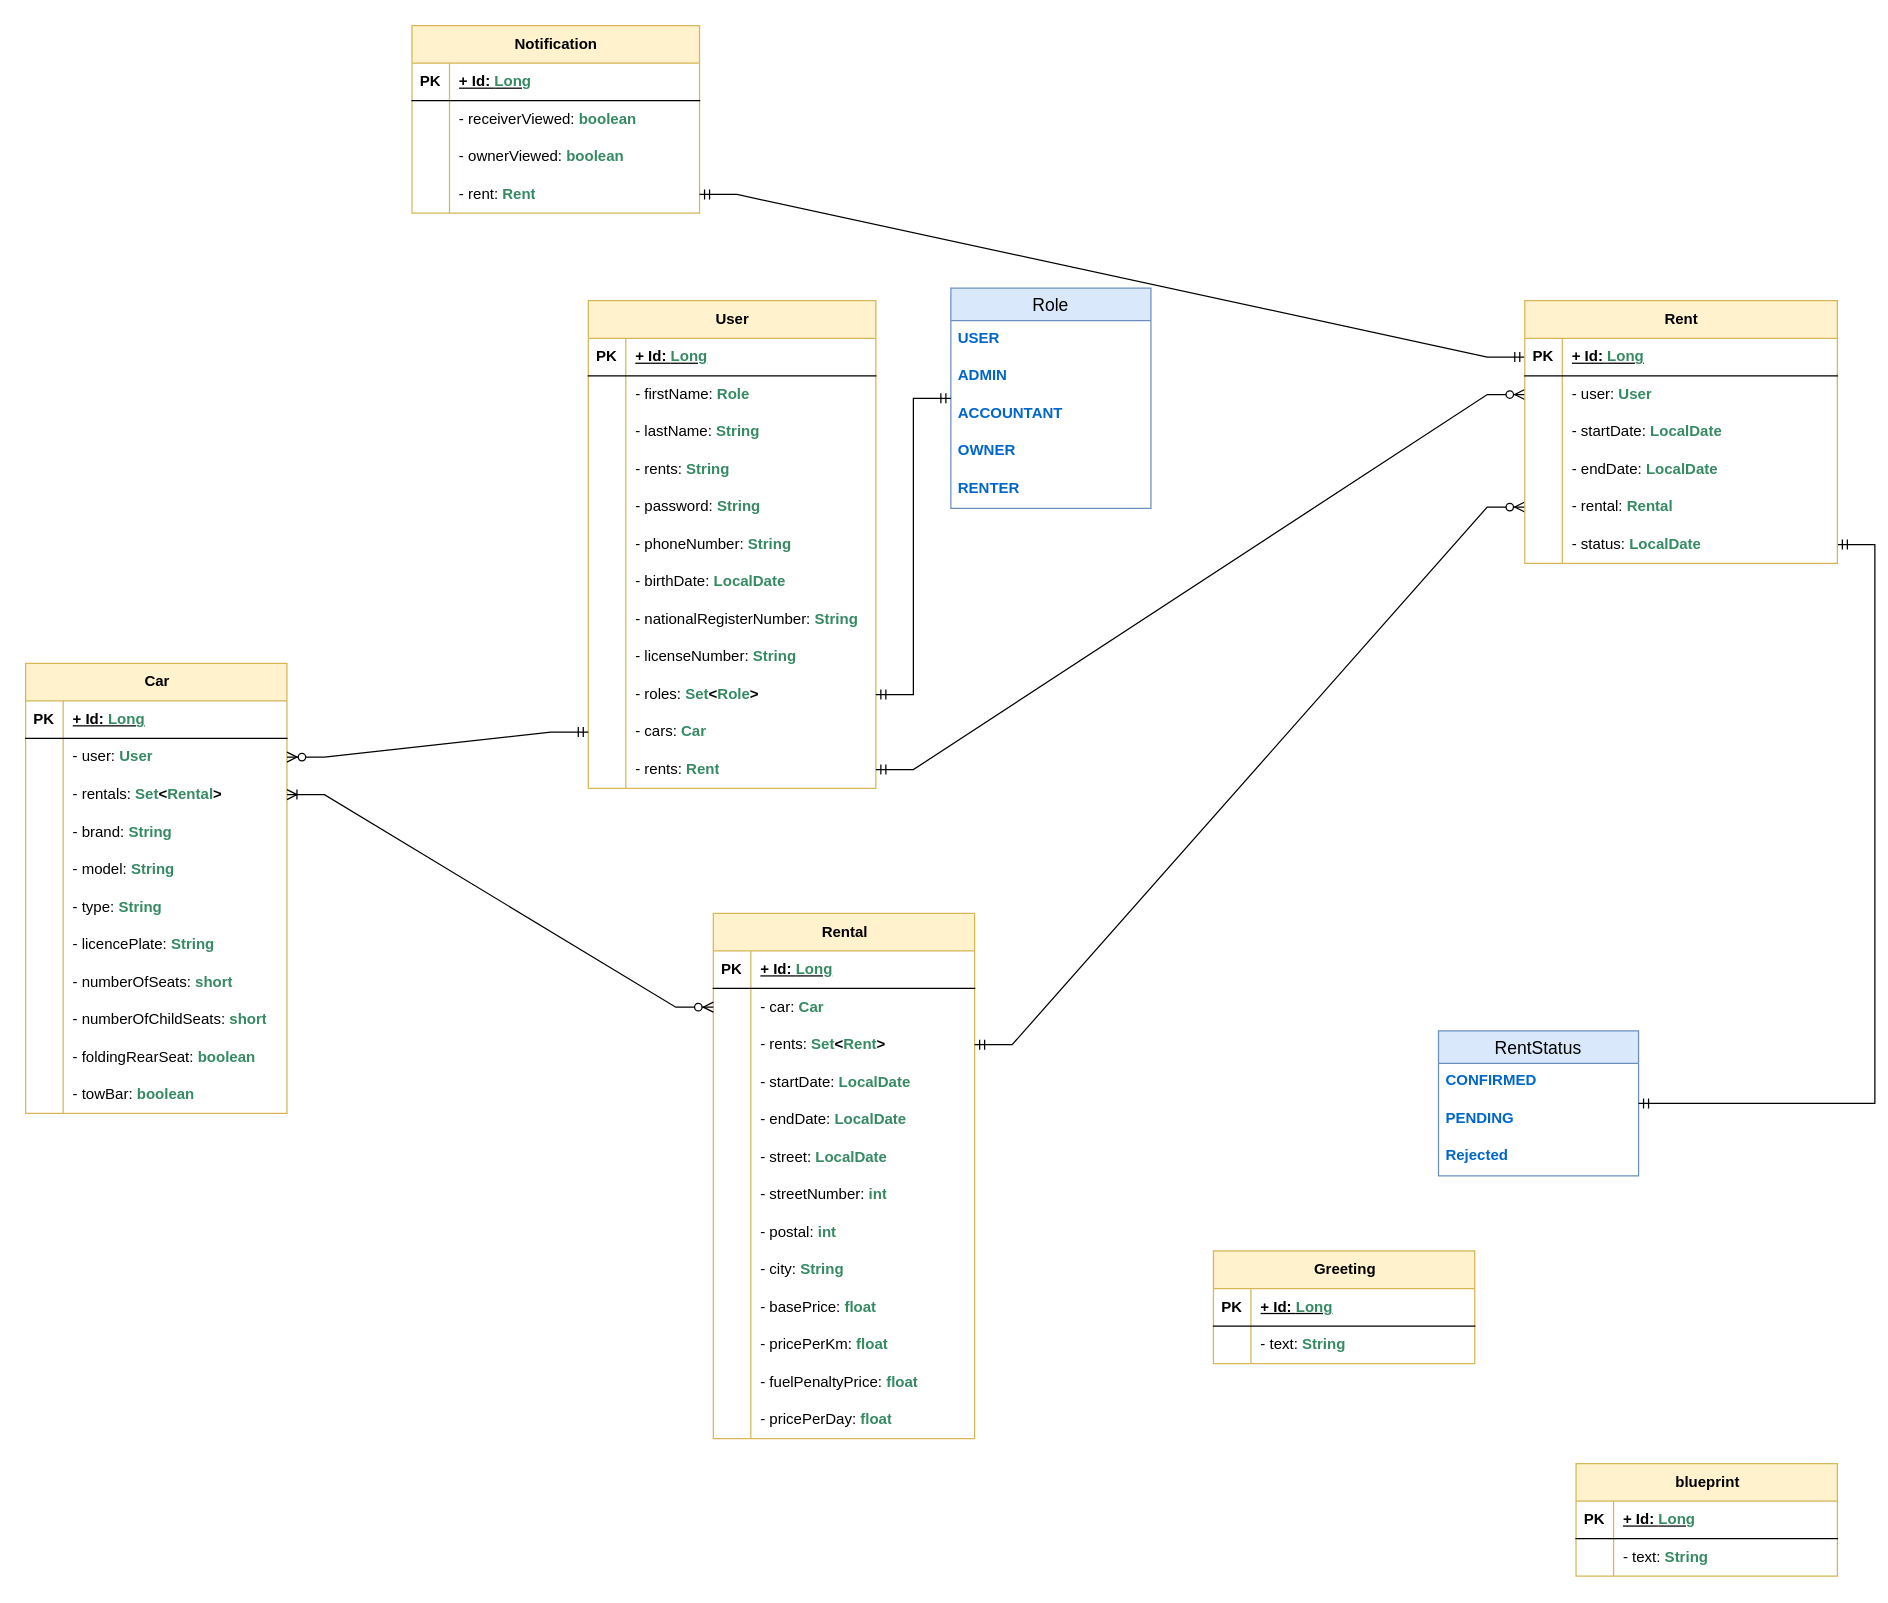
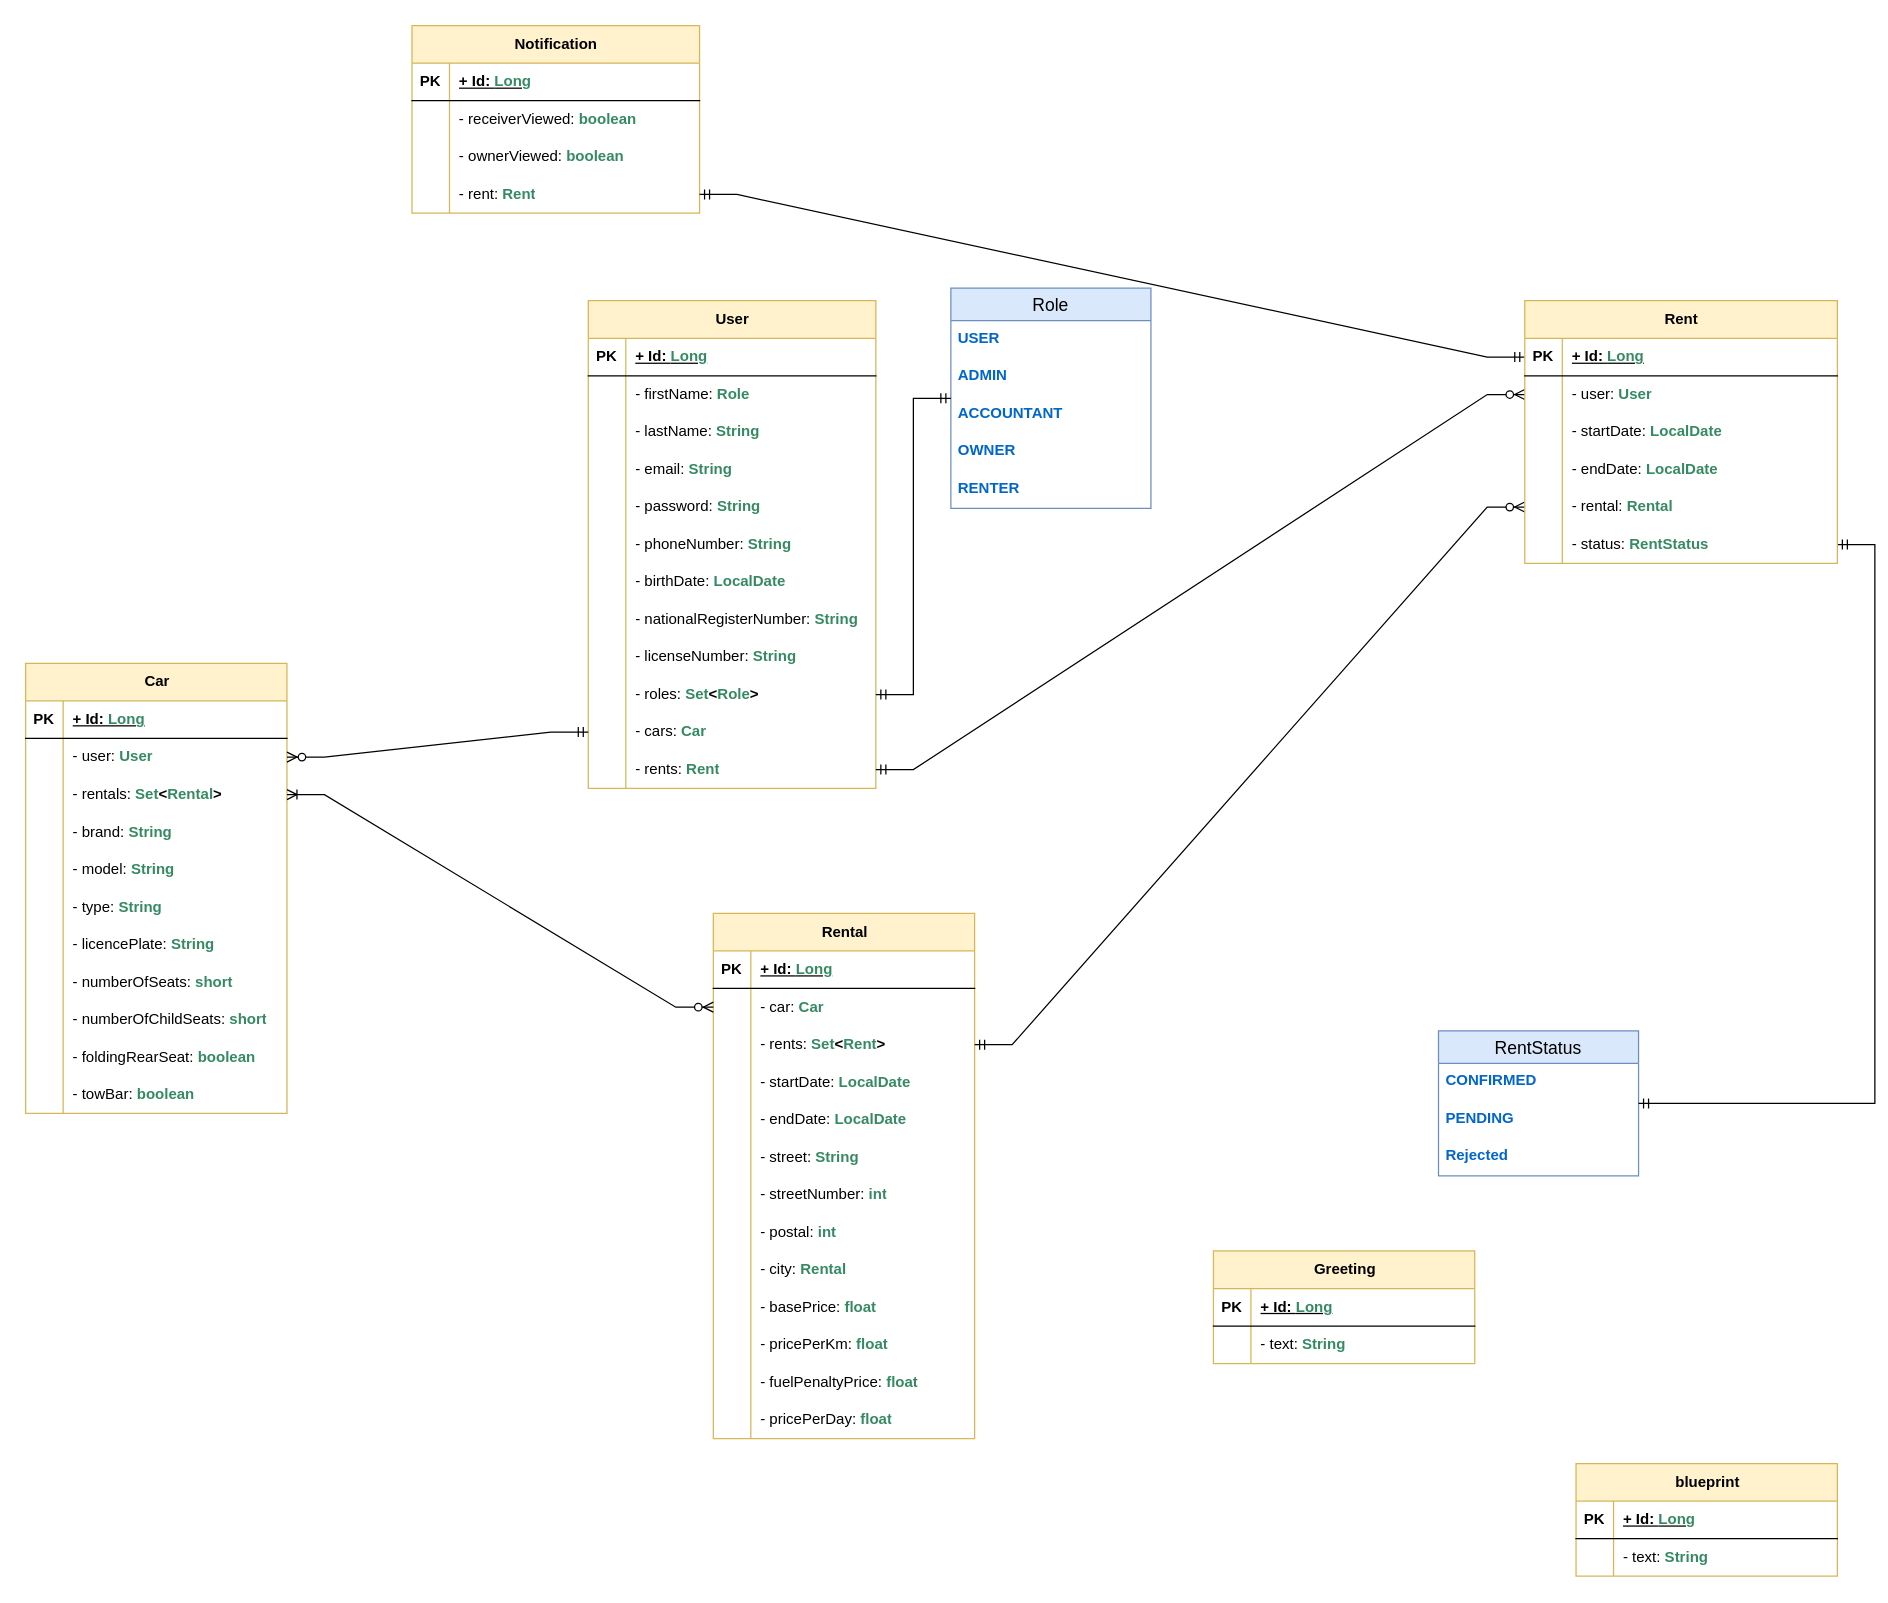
(691, 469) -> (687, 469)
(1646, 544) -> (1652, 544)
(833, 1157) -> (820, 1157)
(810, 1269) -> (810, 1269)
